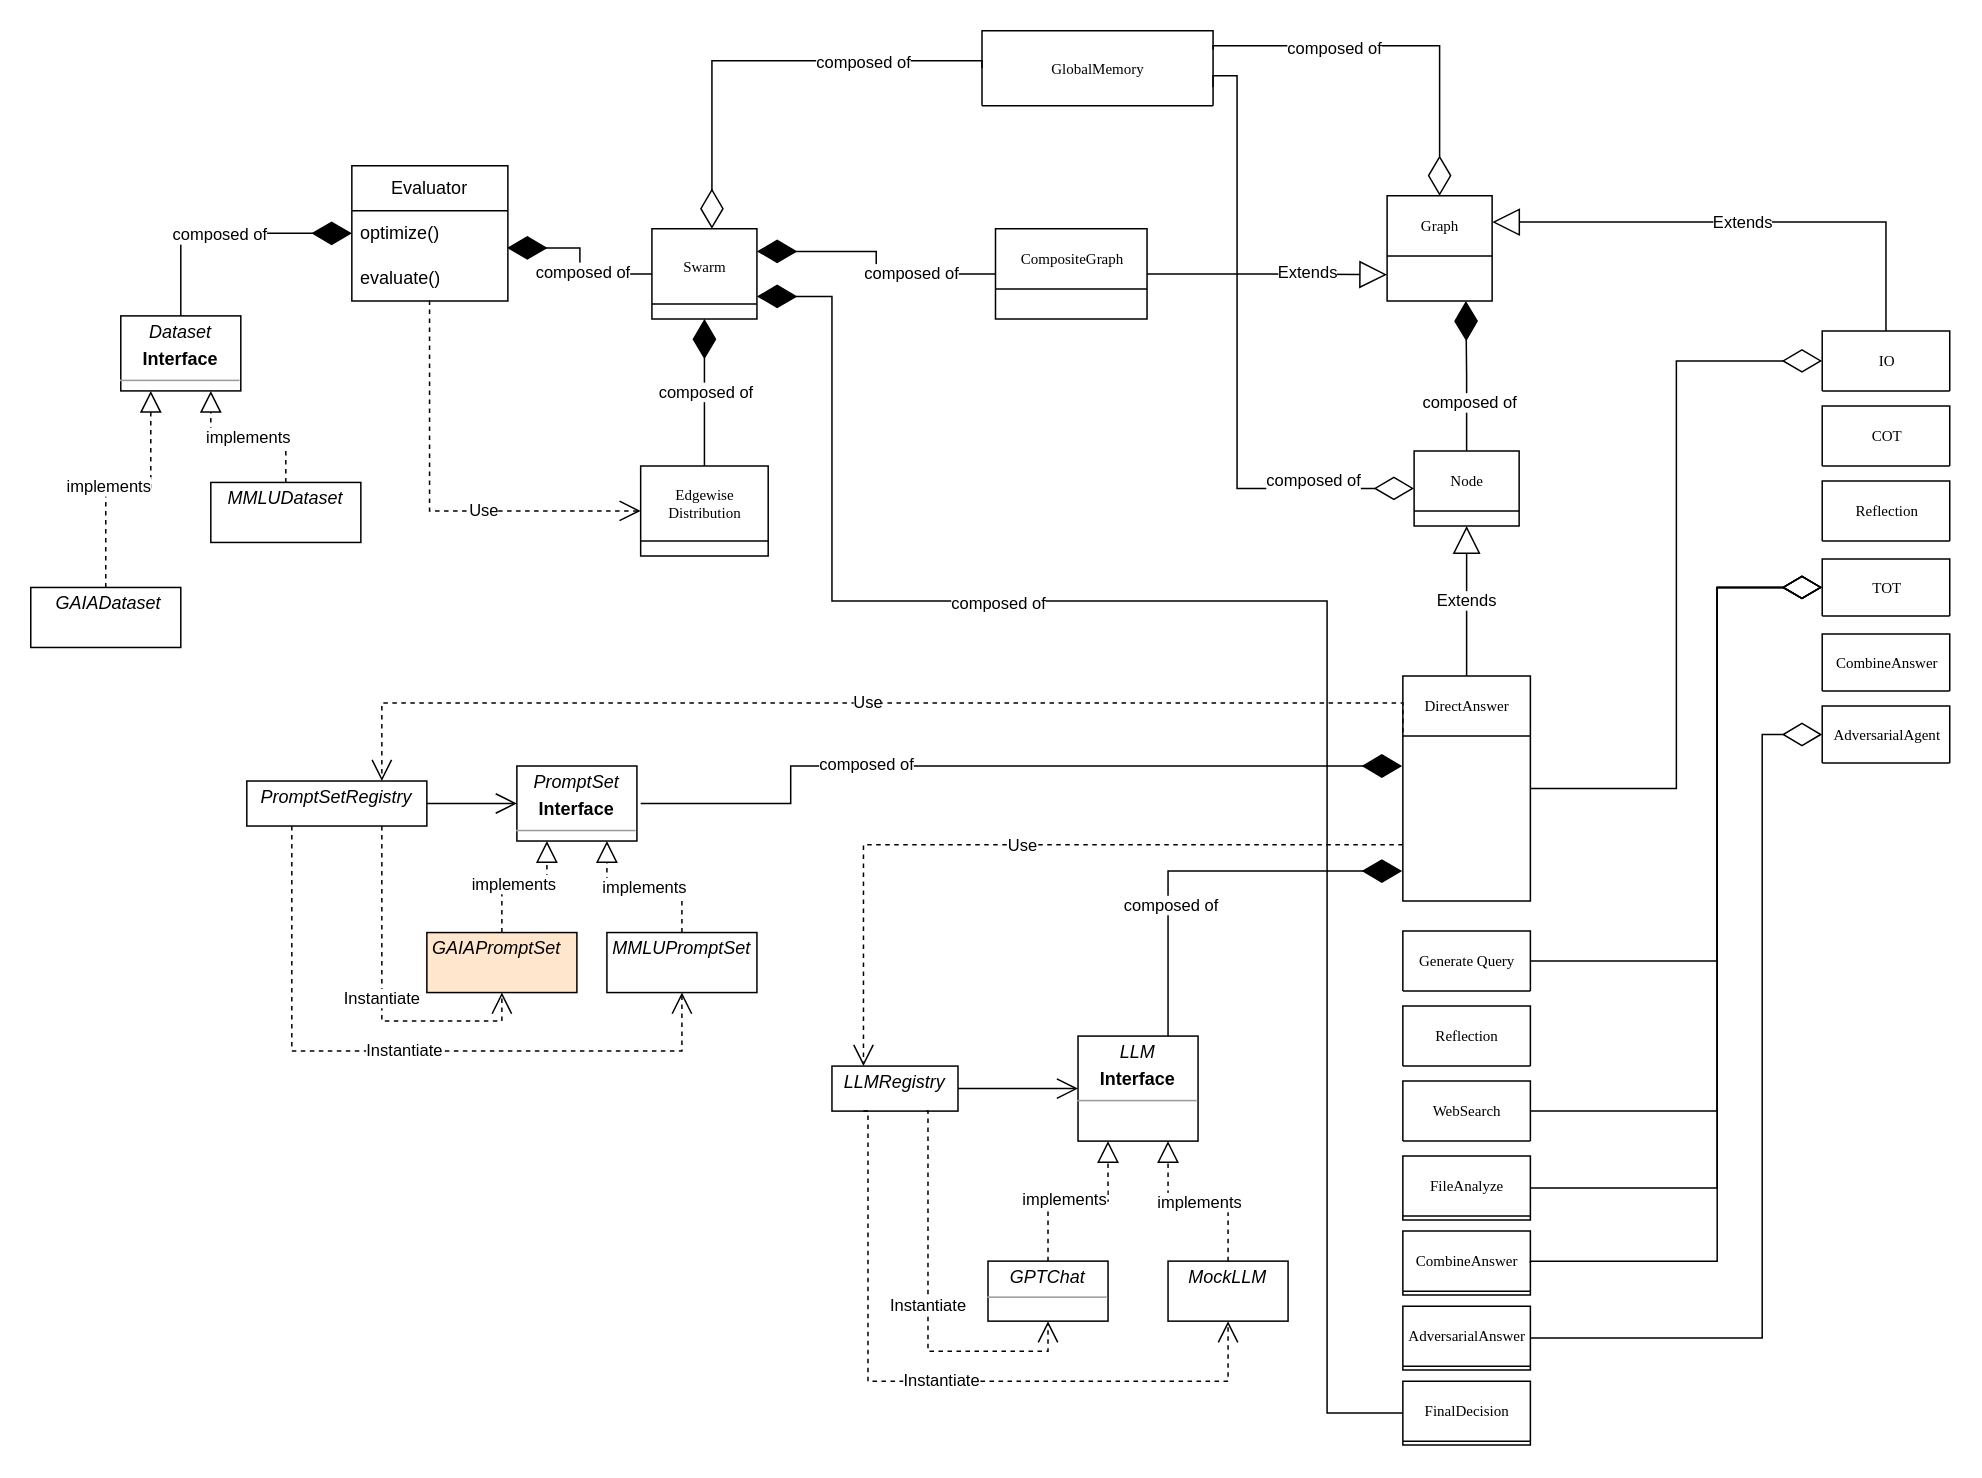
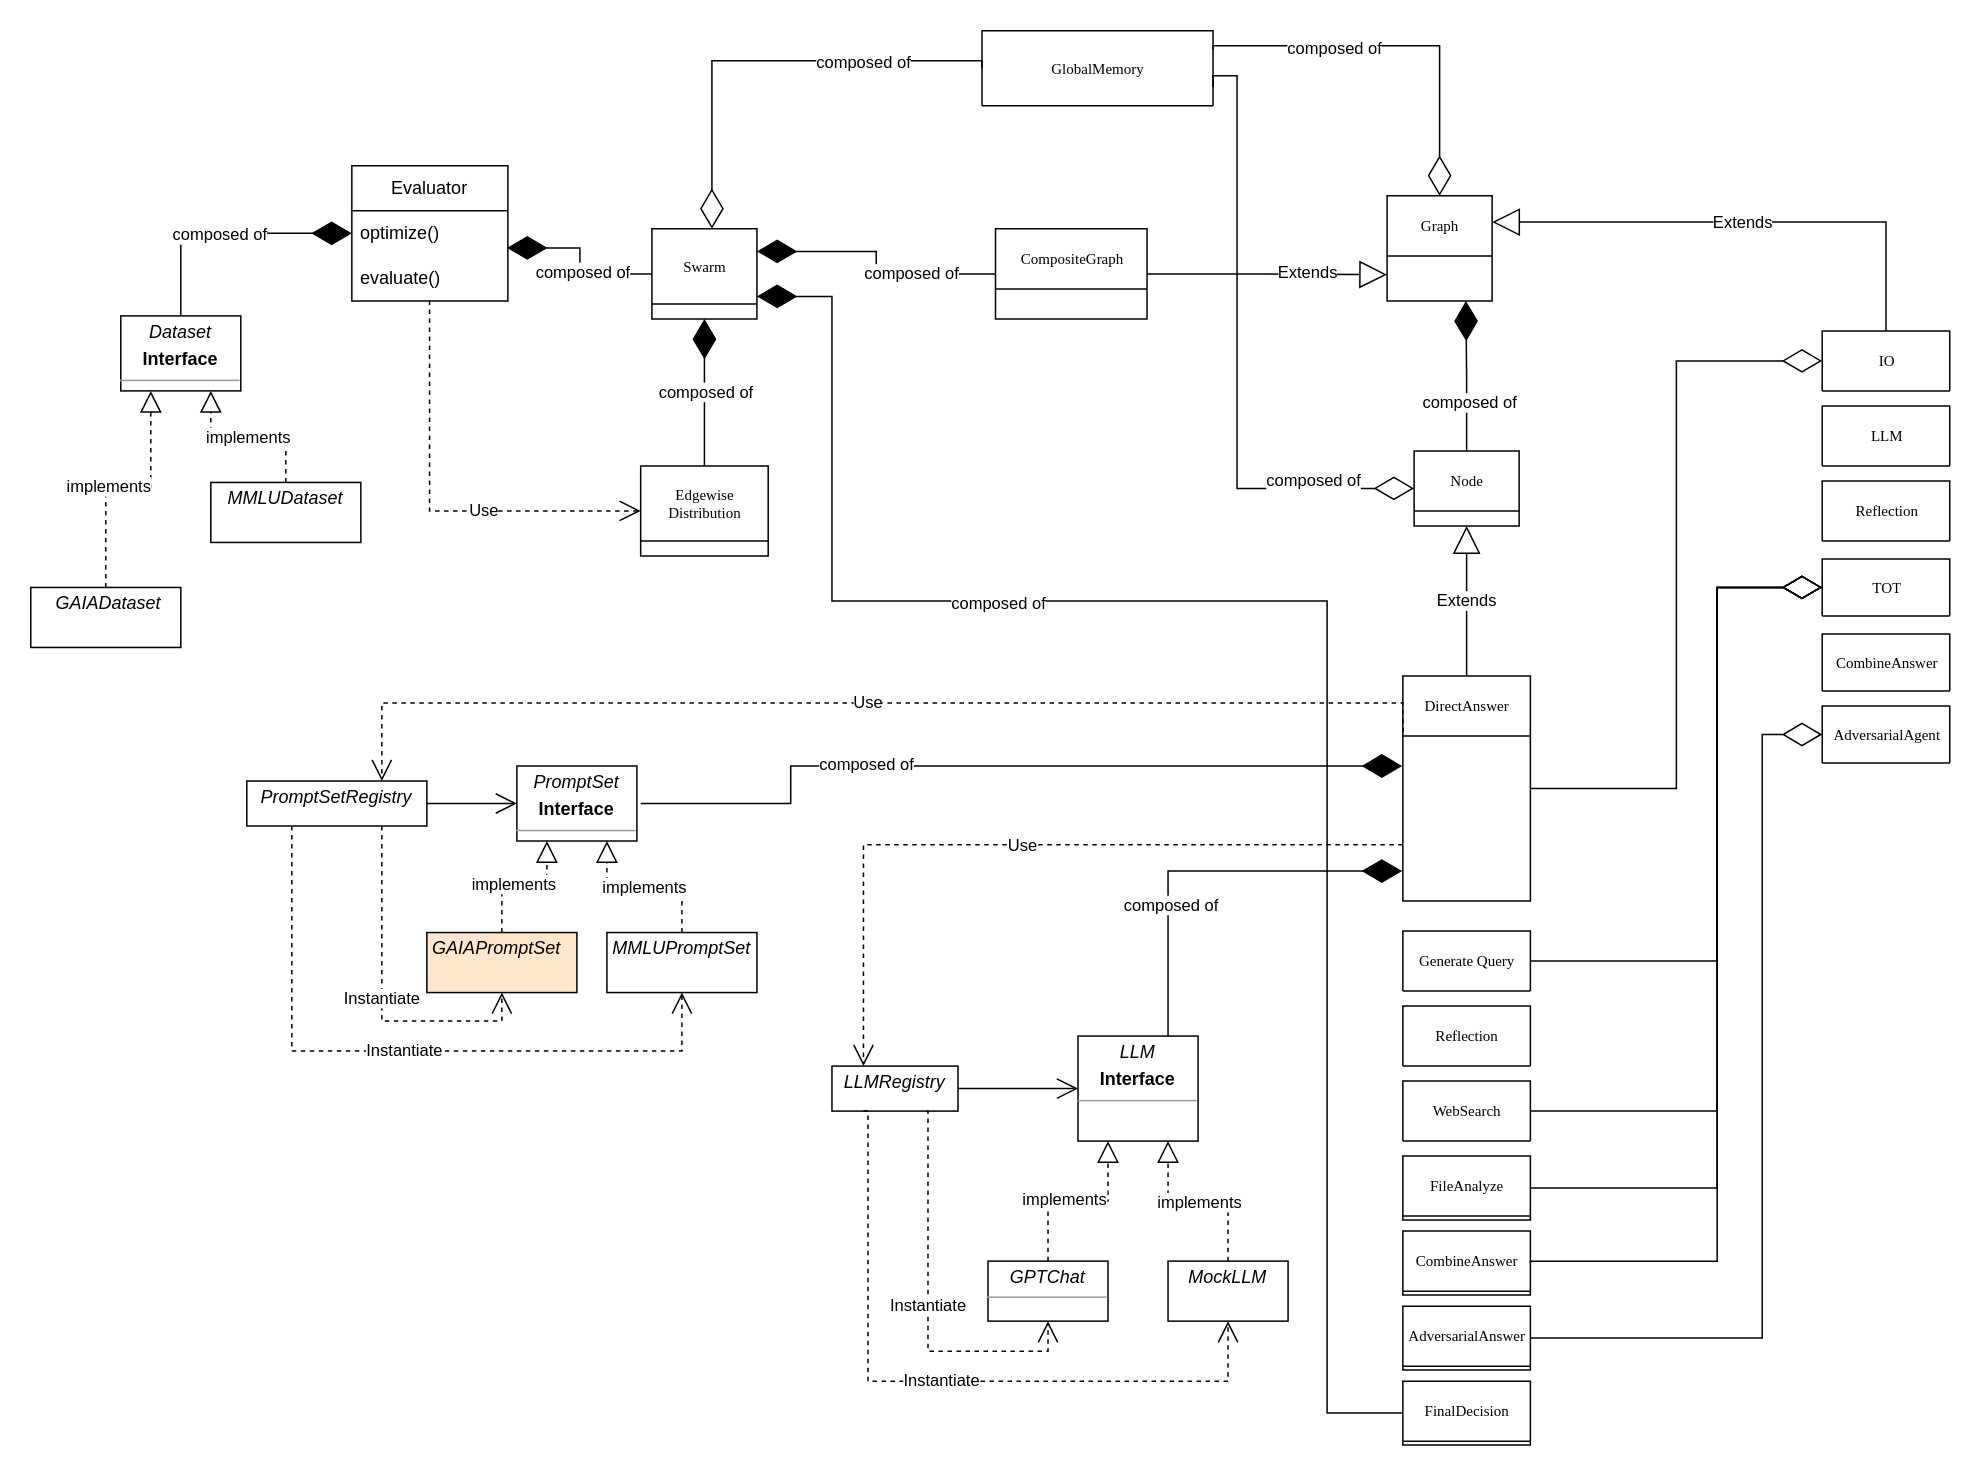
(1887, 436) -> (1887, 436)
